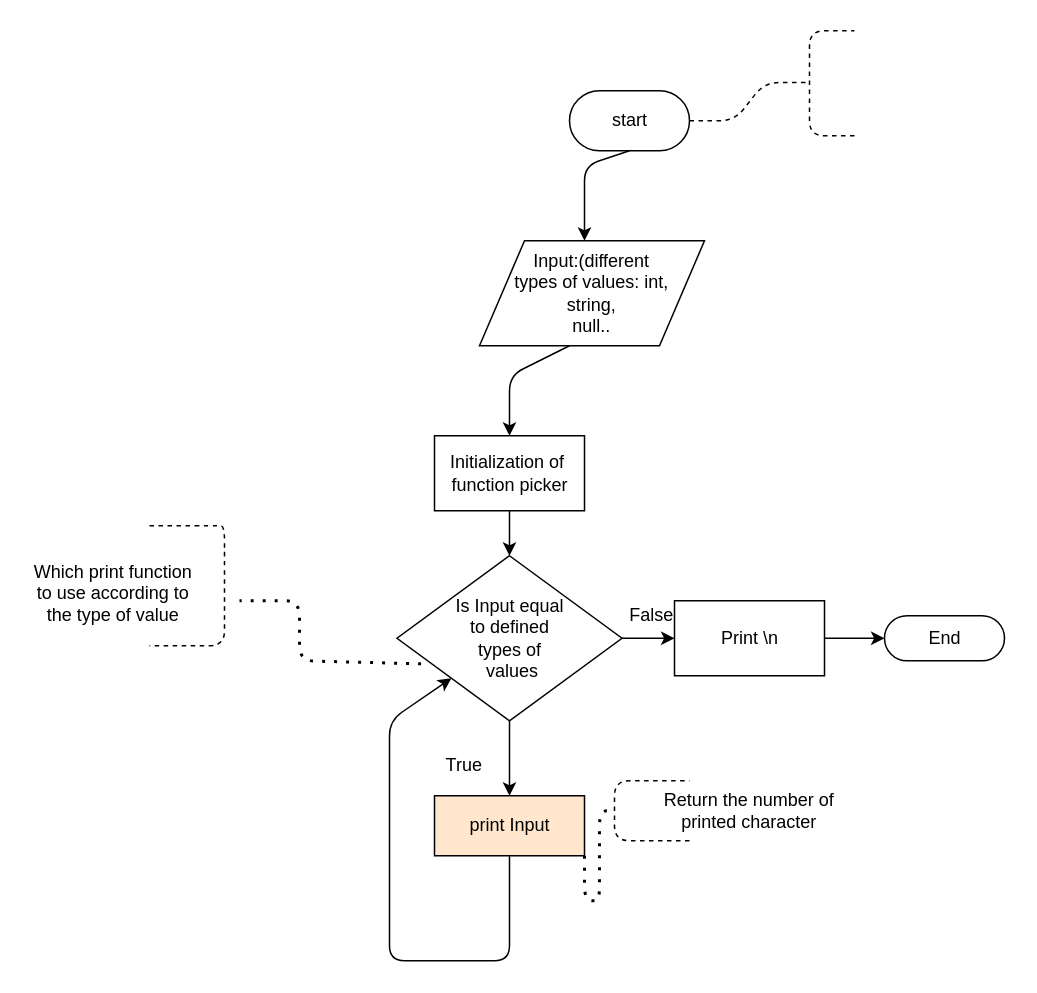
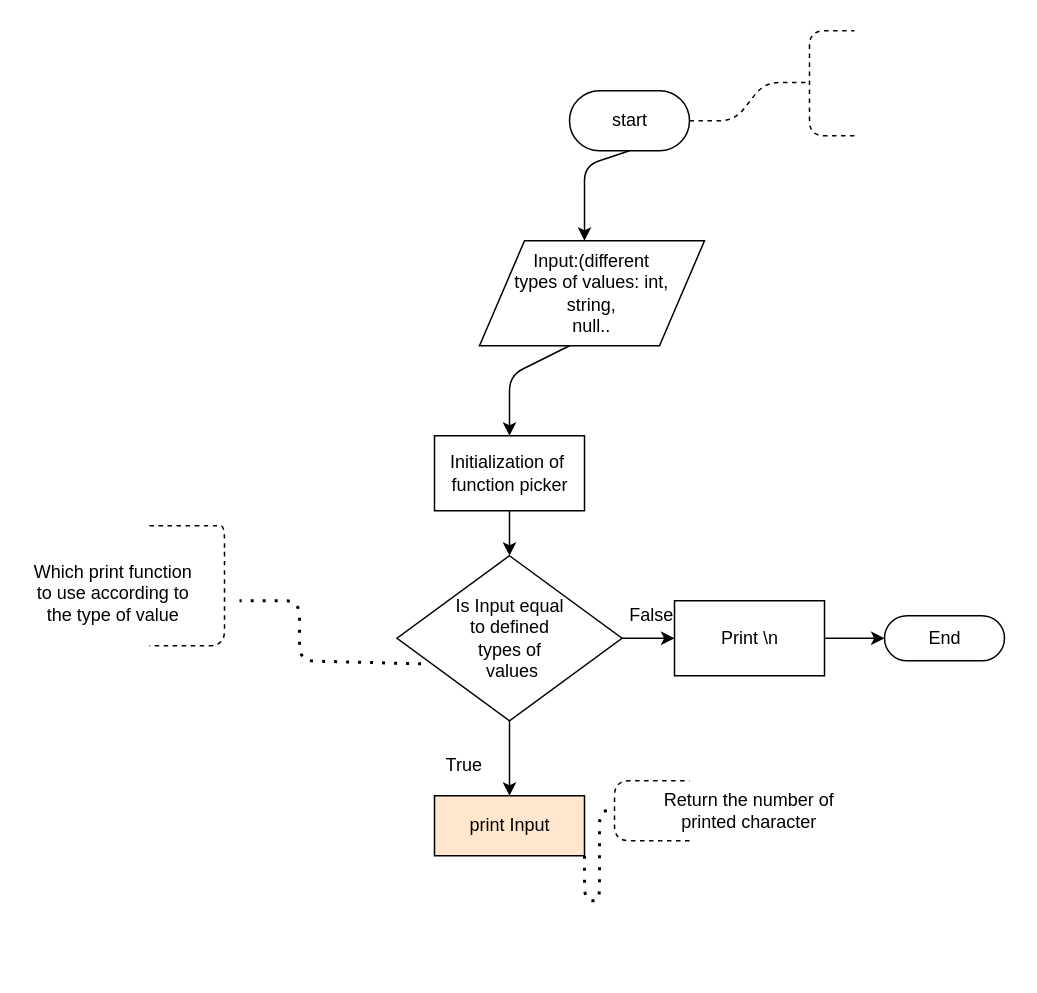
(389, 916) -> none
